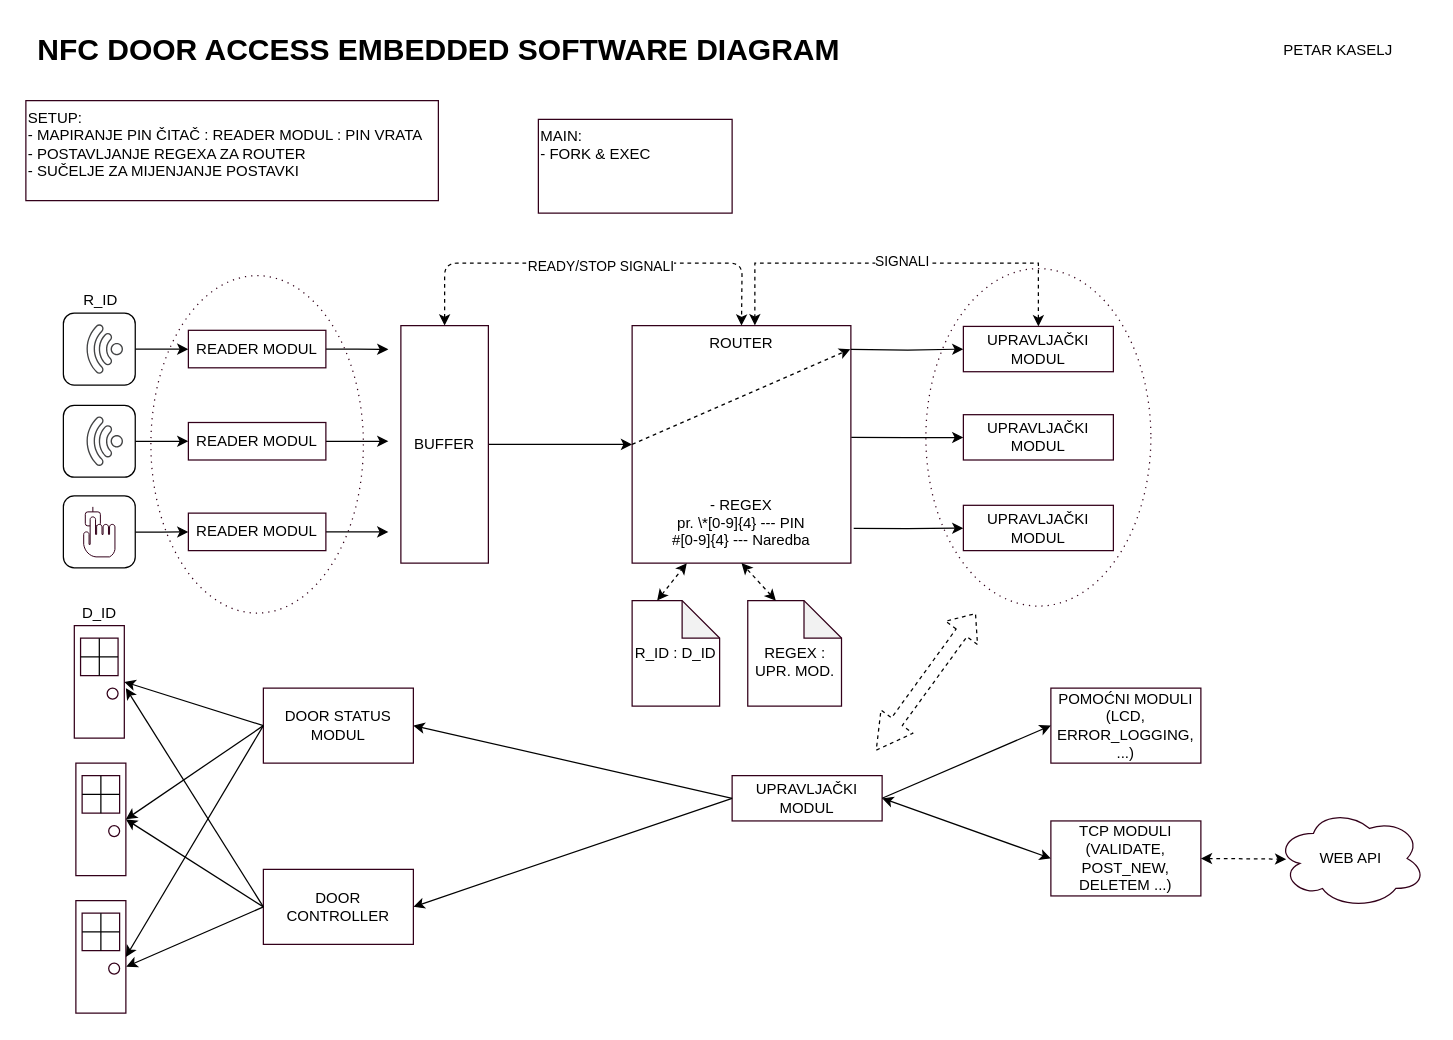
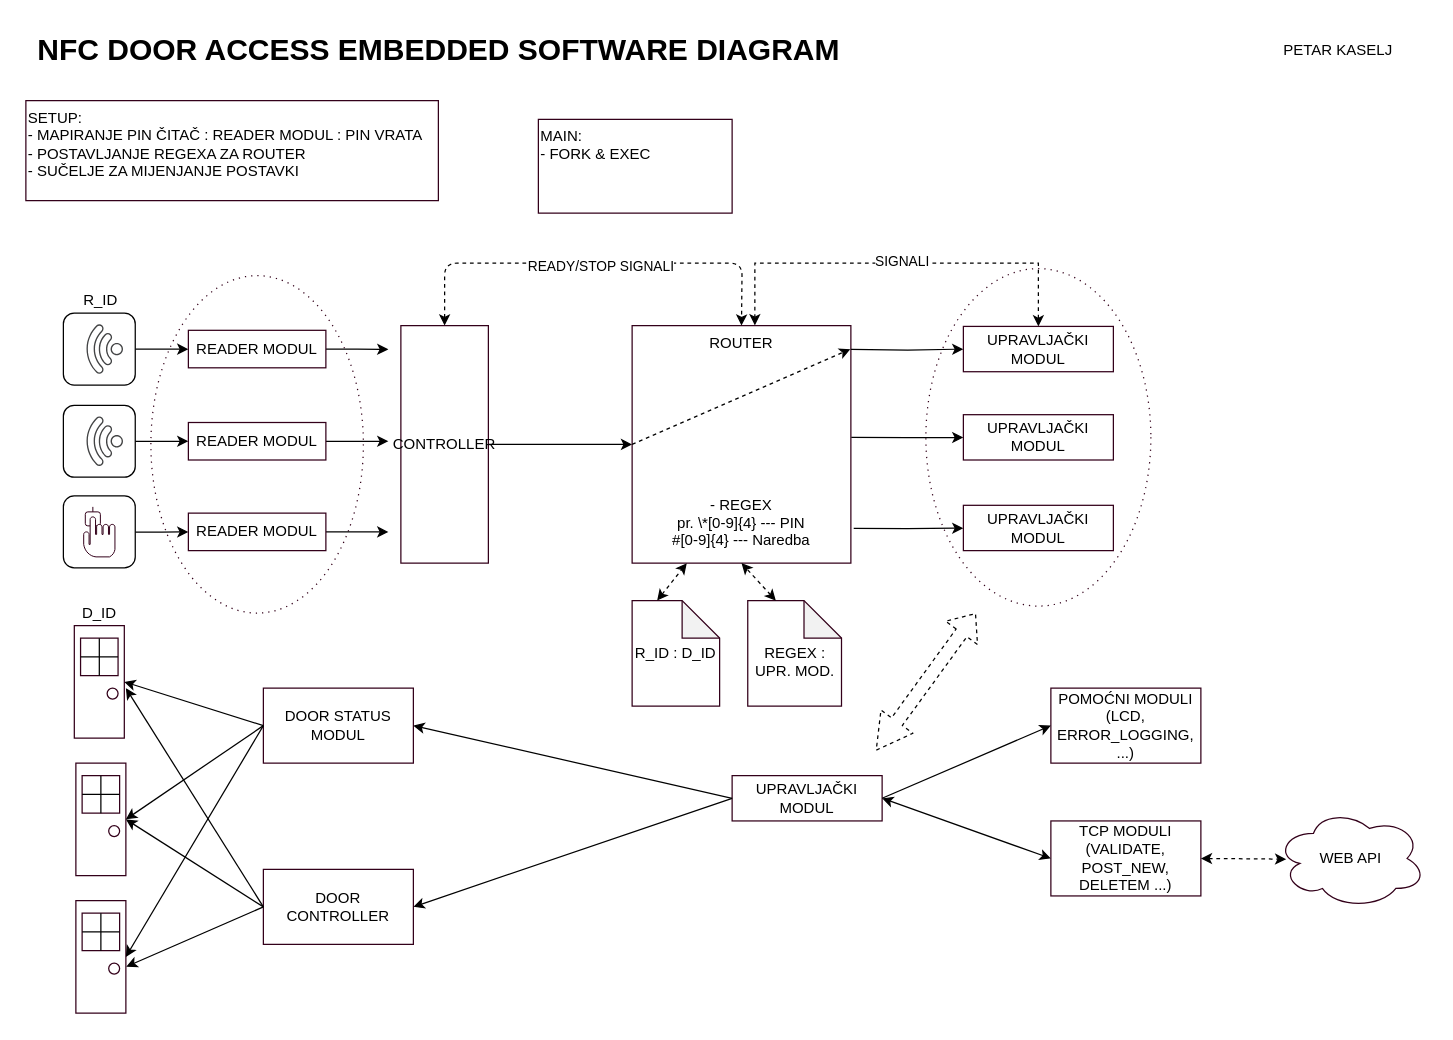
(444, 444) -> (444, 444)
